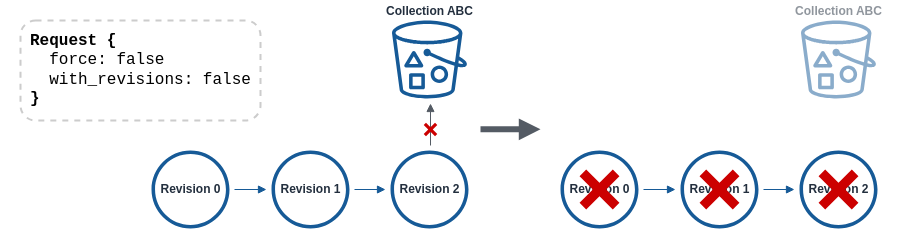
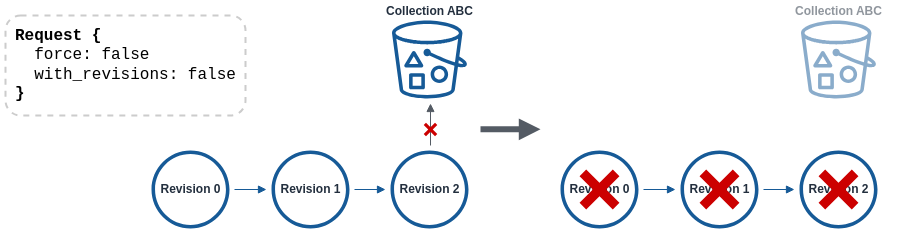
(141, 71) -> (126, 66)
